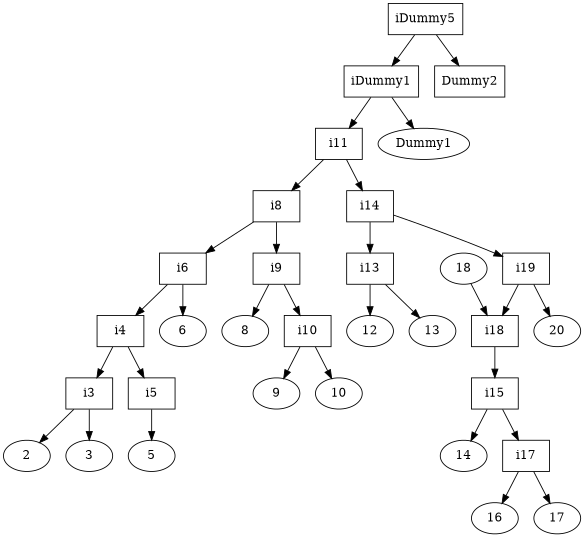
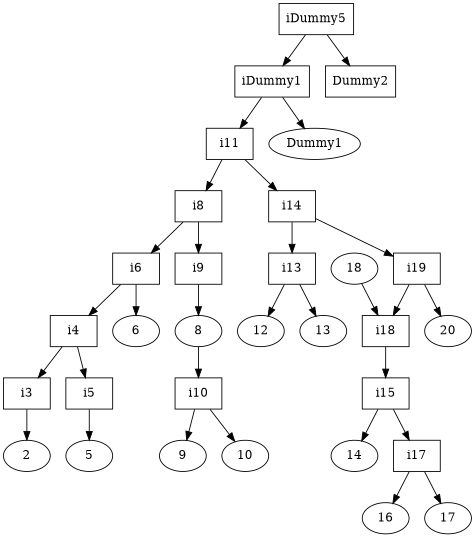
(290, 296) -> (198, 358)
(89, 456) -> none
